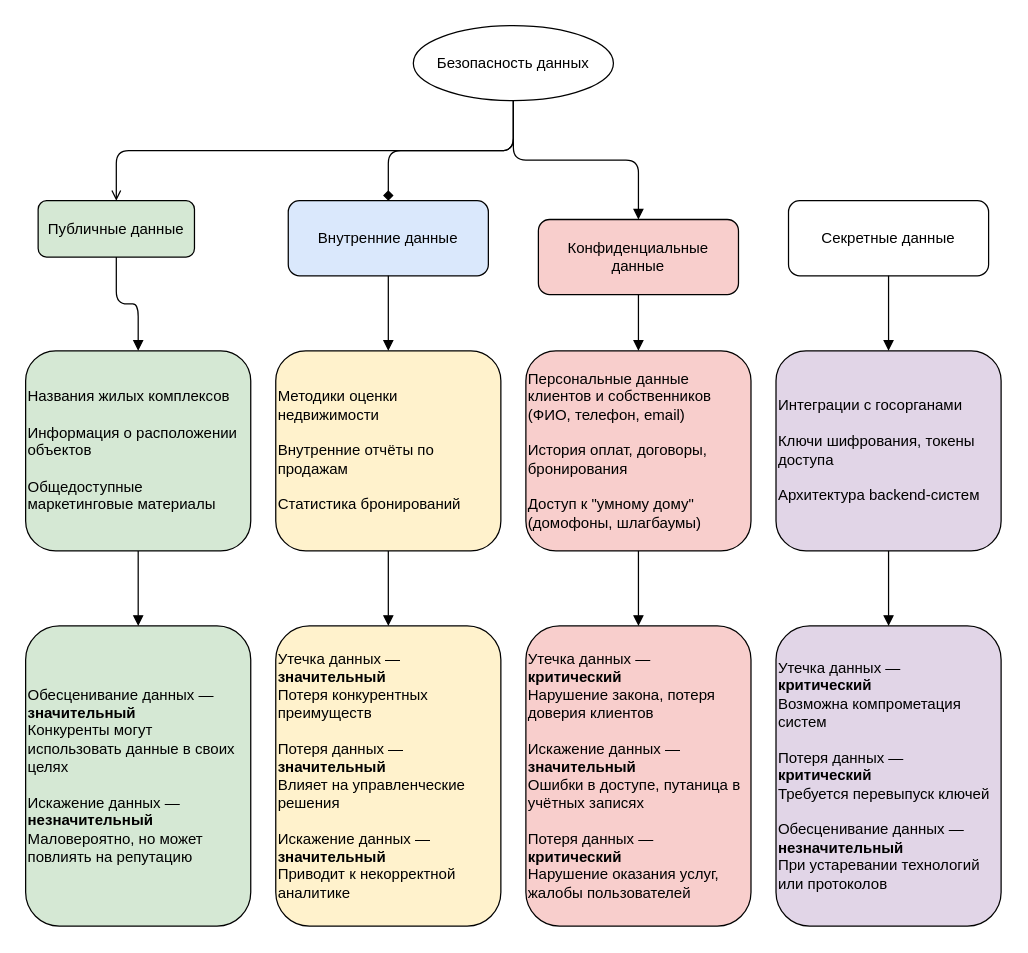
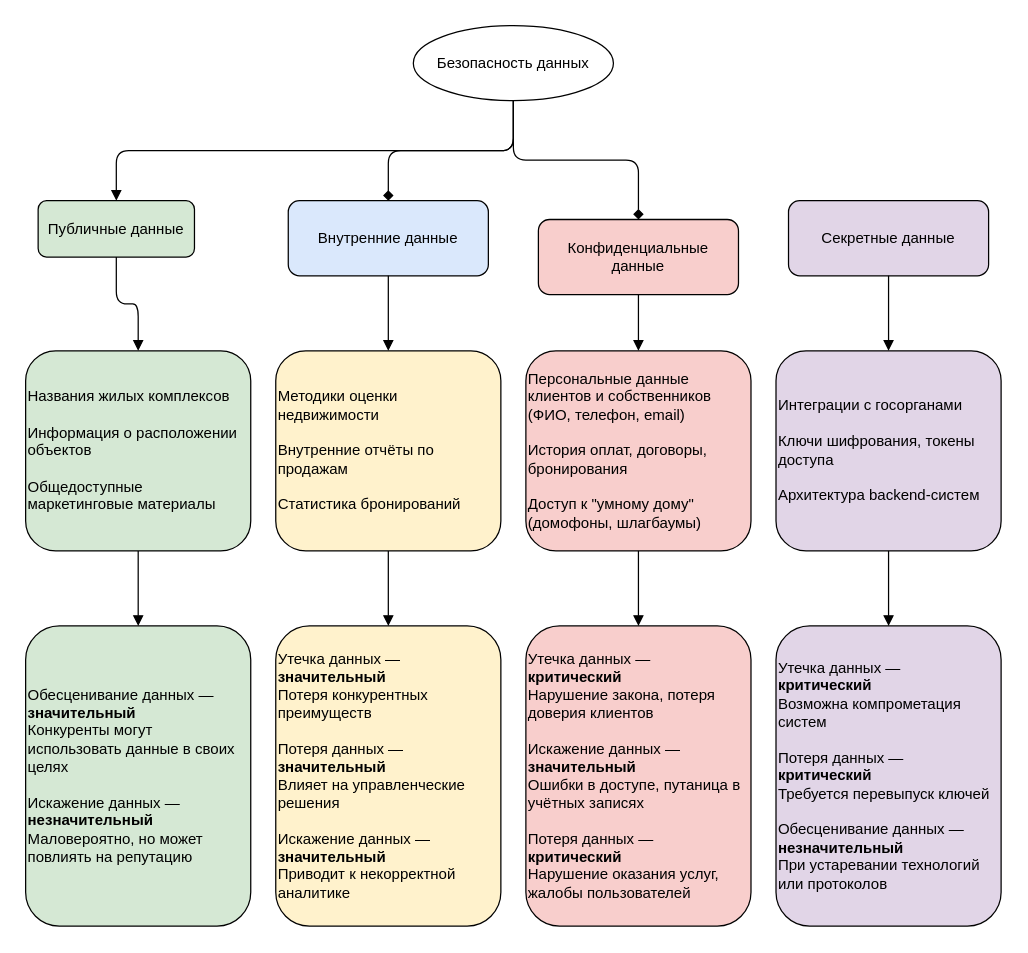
(116, 192) -> (116, 189)
(638, 208) -> (638, 208)
(888, 238) -> (888, 238)
